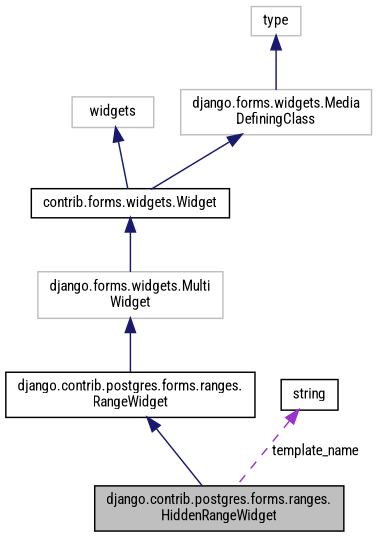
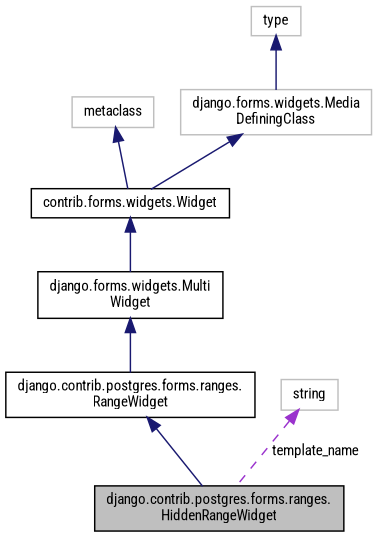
(113, 112) -> (113, 112)
(130, 295) -> (130, 295)
(310, 395) -> (310, 395)
